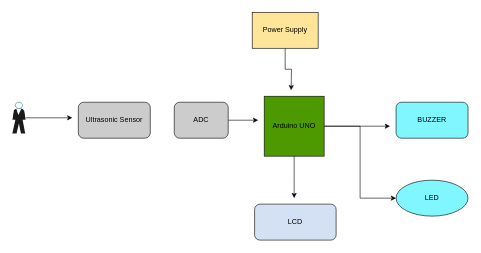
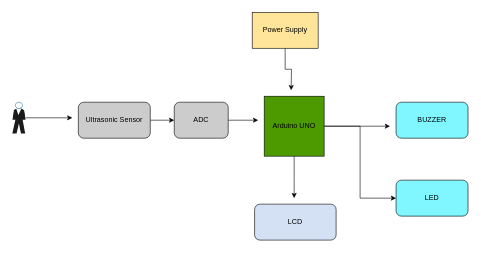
none -> (168, 120)
(432, 198) -> (432, 198)
